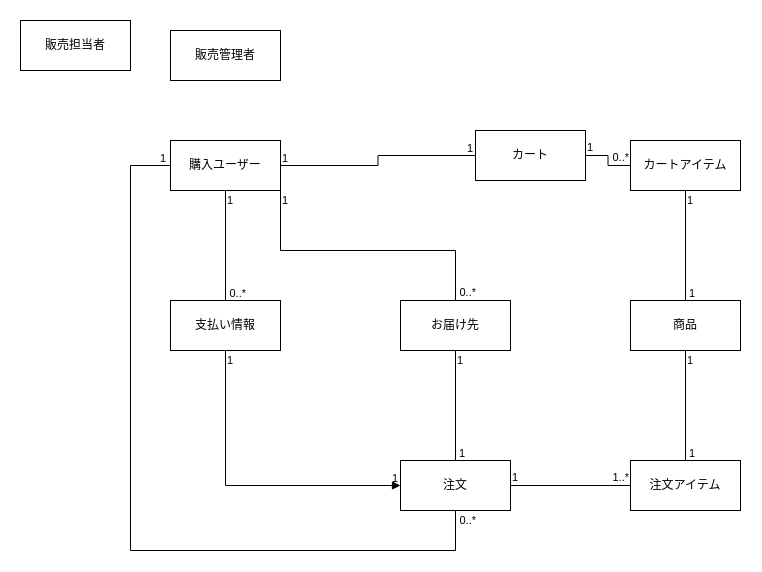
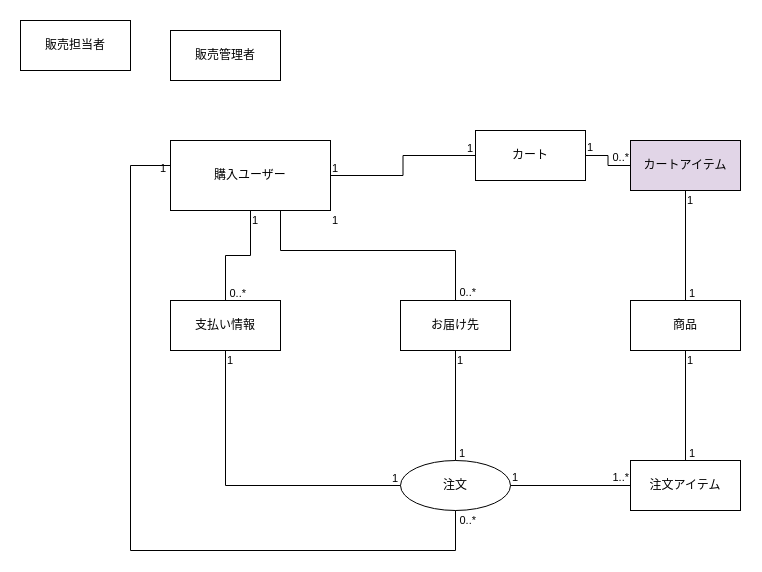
(226, 166) -> (251, 176)
(686, 166) -> (686, 166)
(391, 486) -> (395, 486)
(456, 486) -> (456, 486)
